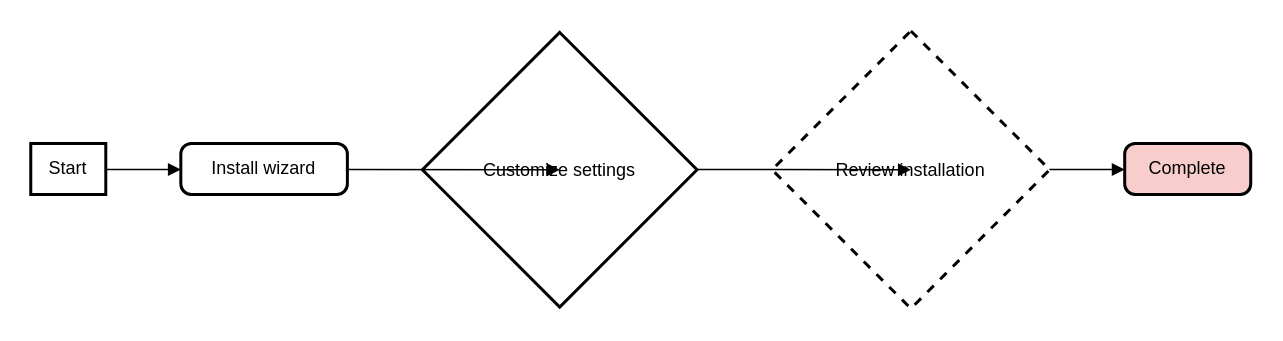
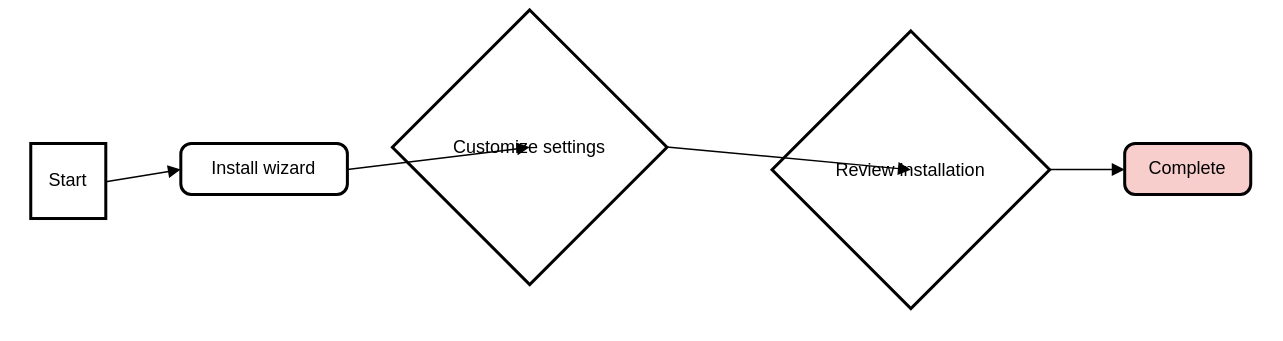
(68, 169) -> (68, 181)
(560, 170) -> (530, 147)
(911, 170) -> (911, 170)
